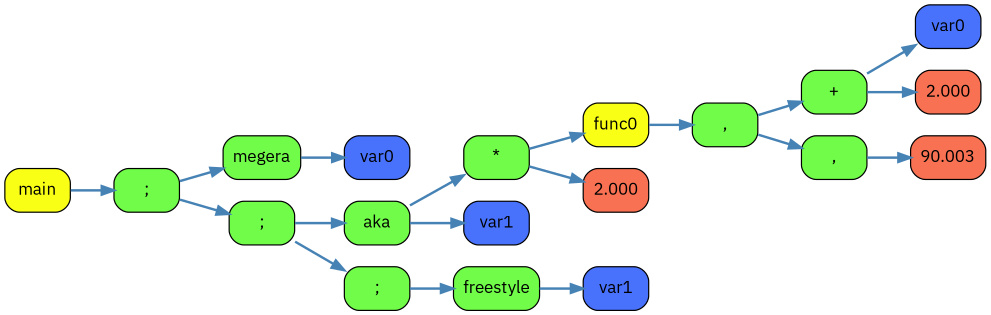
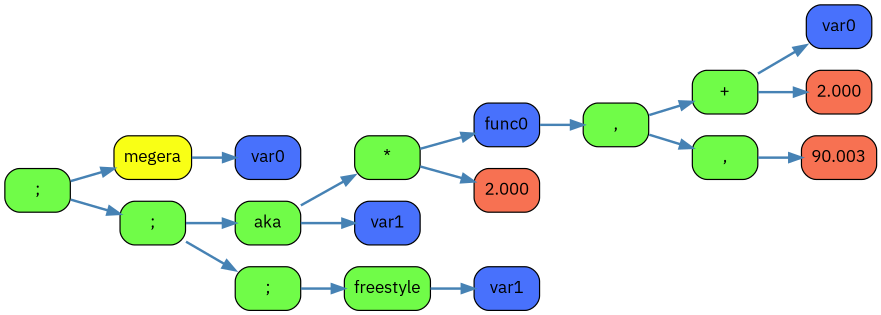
(616, 125) -> (507, 125)
(262, 158) -> (153, 158)
(38, 190) -> none
